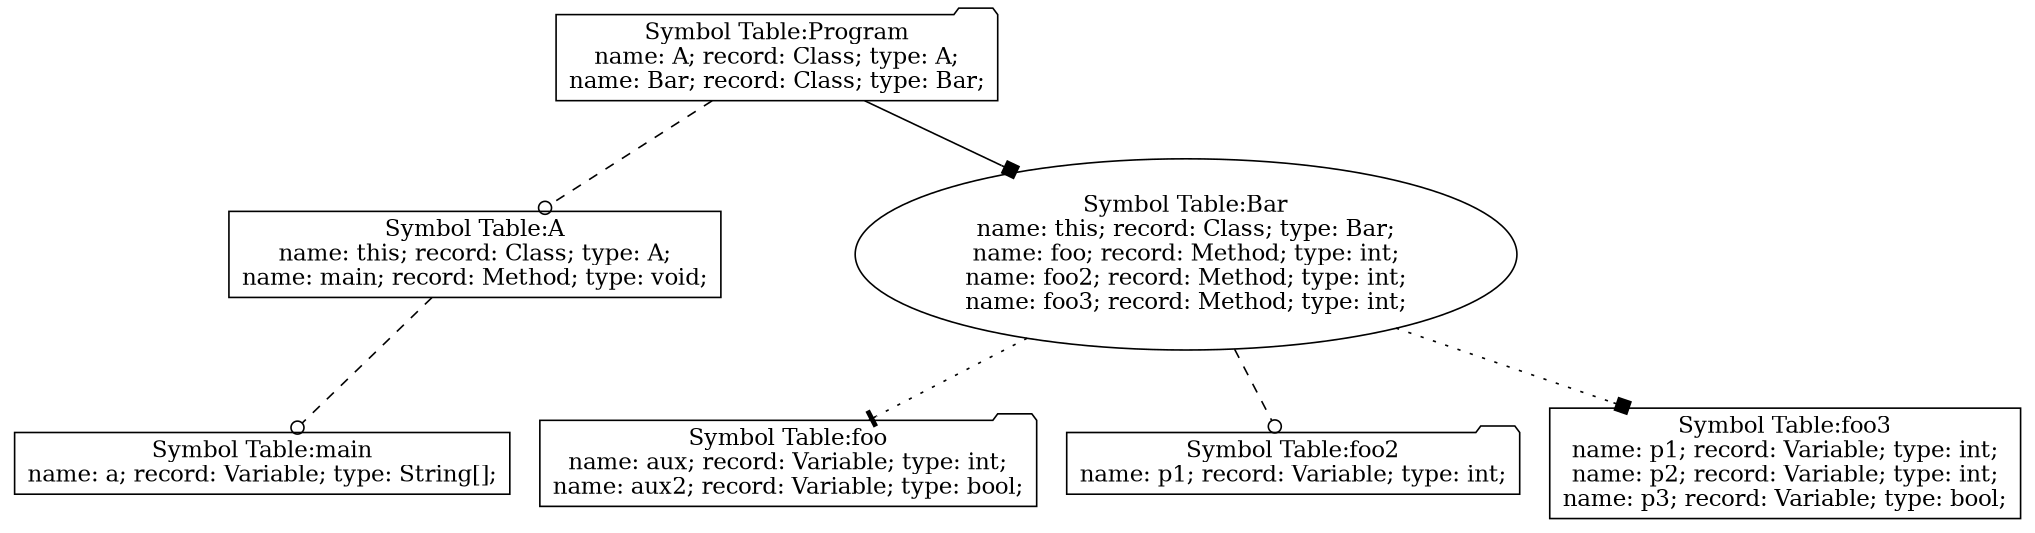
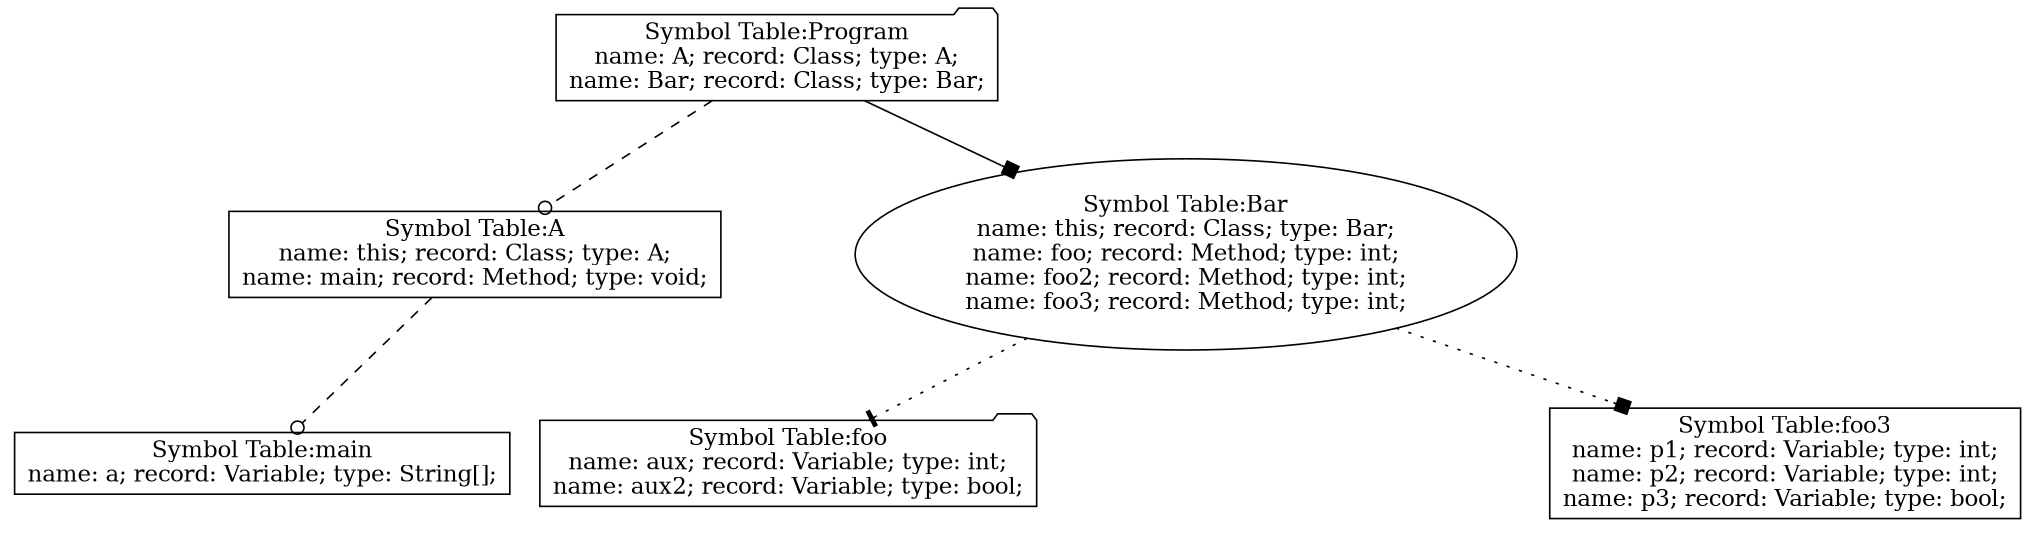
(1293, 463) -> none
